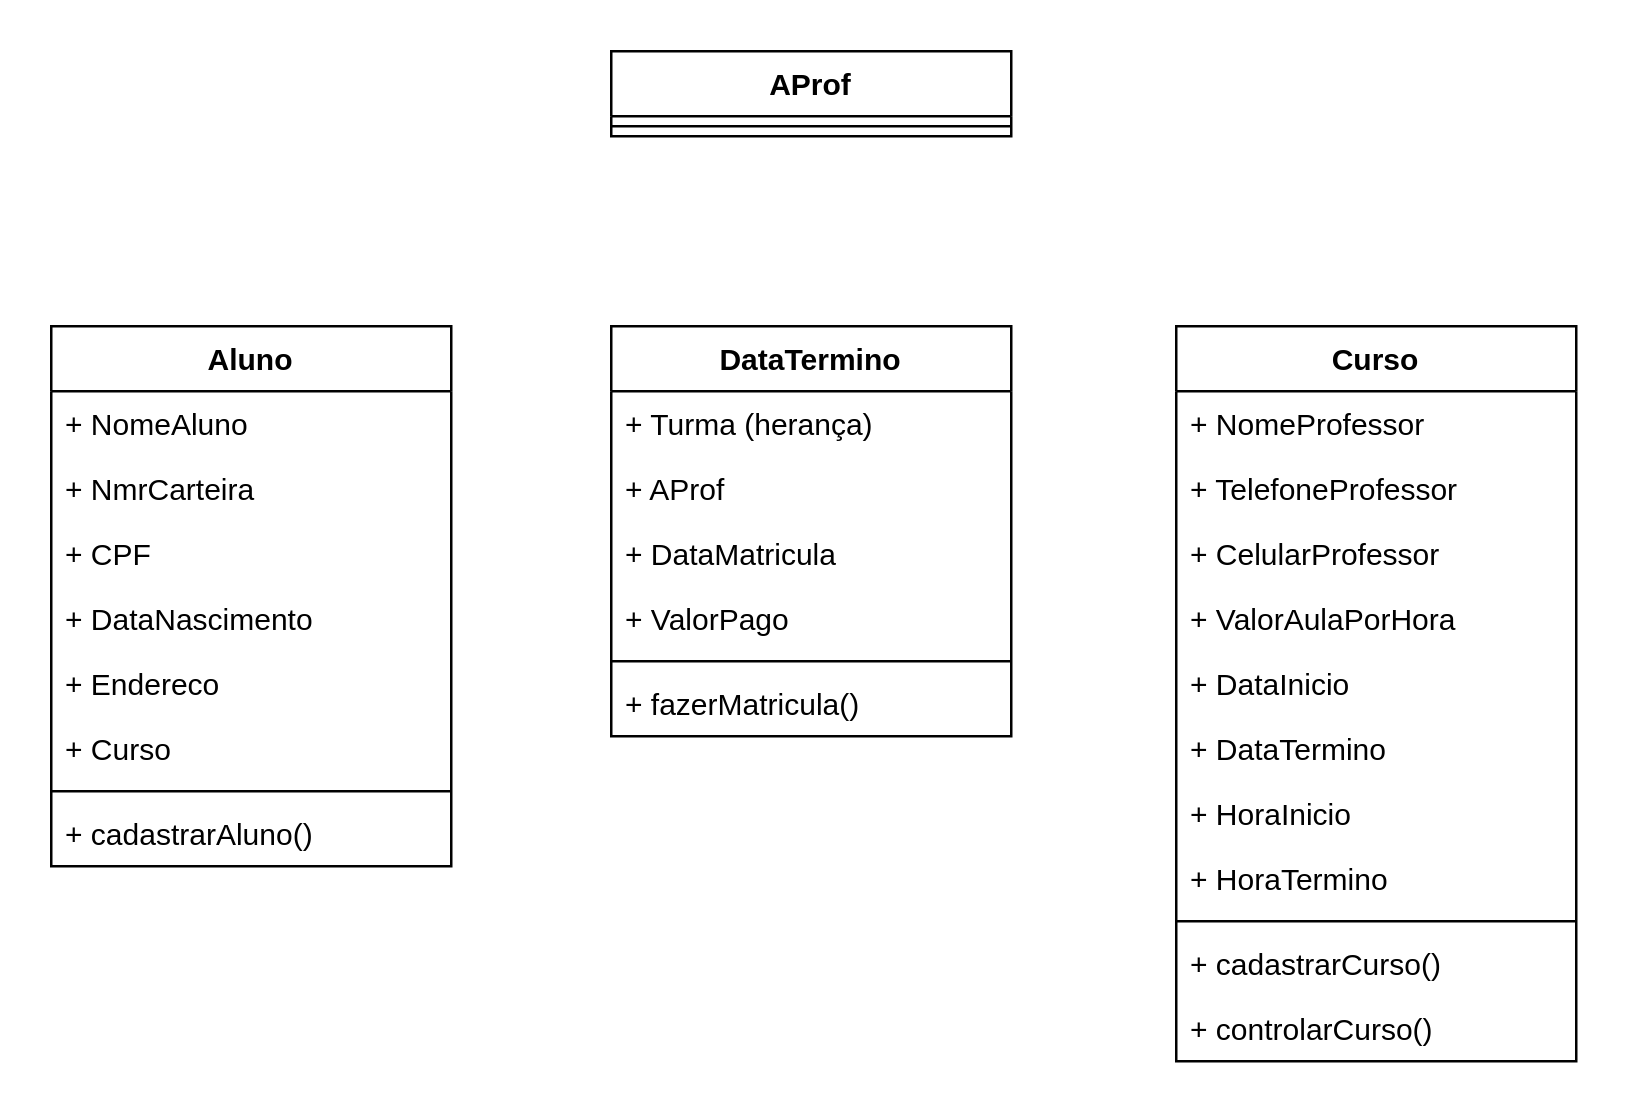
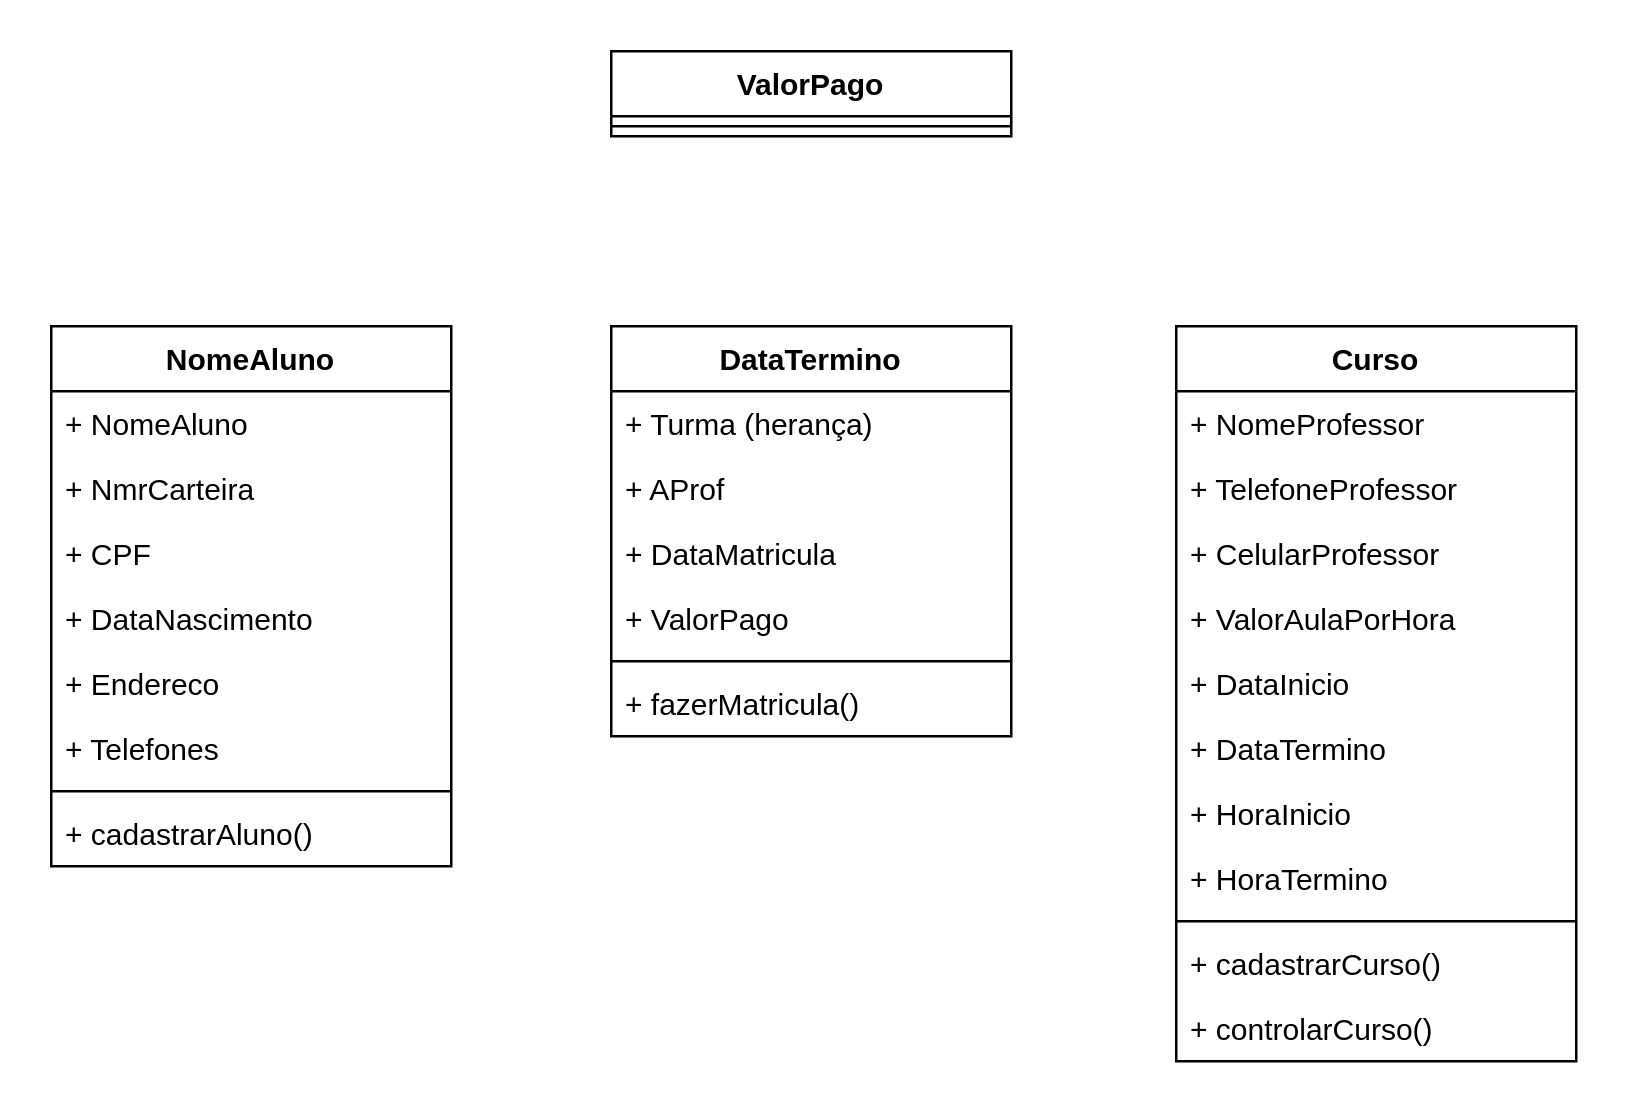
(810, 85) -> (810, 85)
(250, 360) -> (250, 360)
(120, 750) -> (150, 750)
